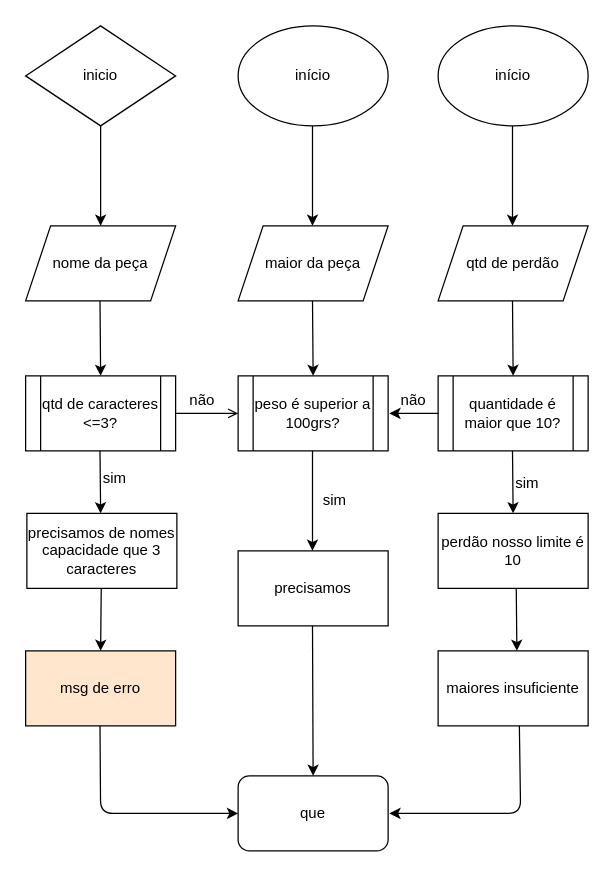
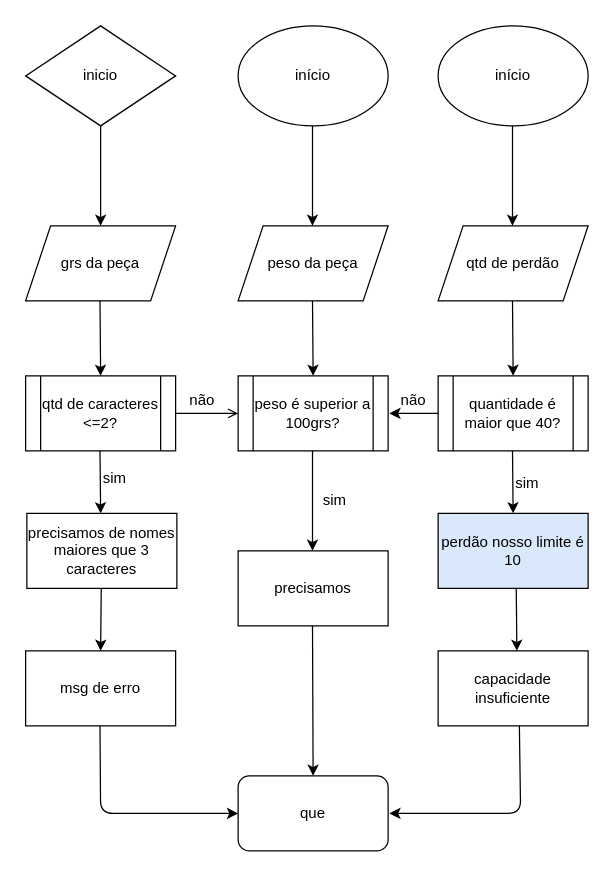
(101, 263) -> (101, 263)
(313, 263) -> (313, 263)
(101, 413) -> (101, 413)
(513, 413) -> (513, 413)
(102, 551) -> (102, 551)
(513, 551) -> (513, 551)
(101, 688) -> (101, 688)
(513, 688) -> (513, 688)
